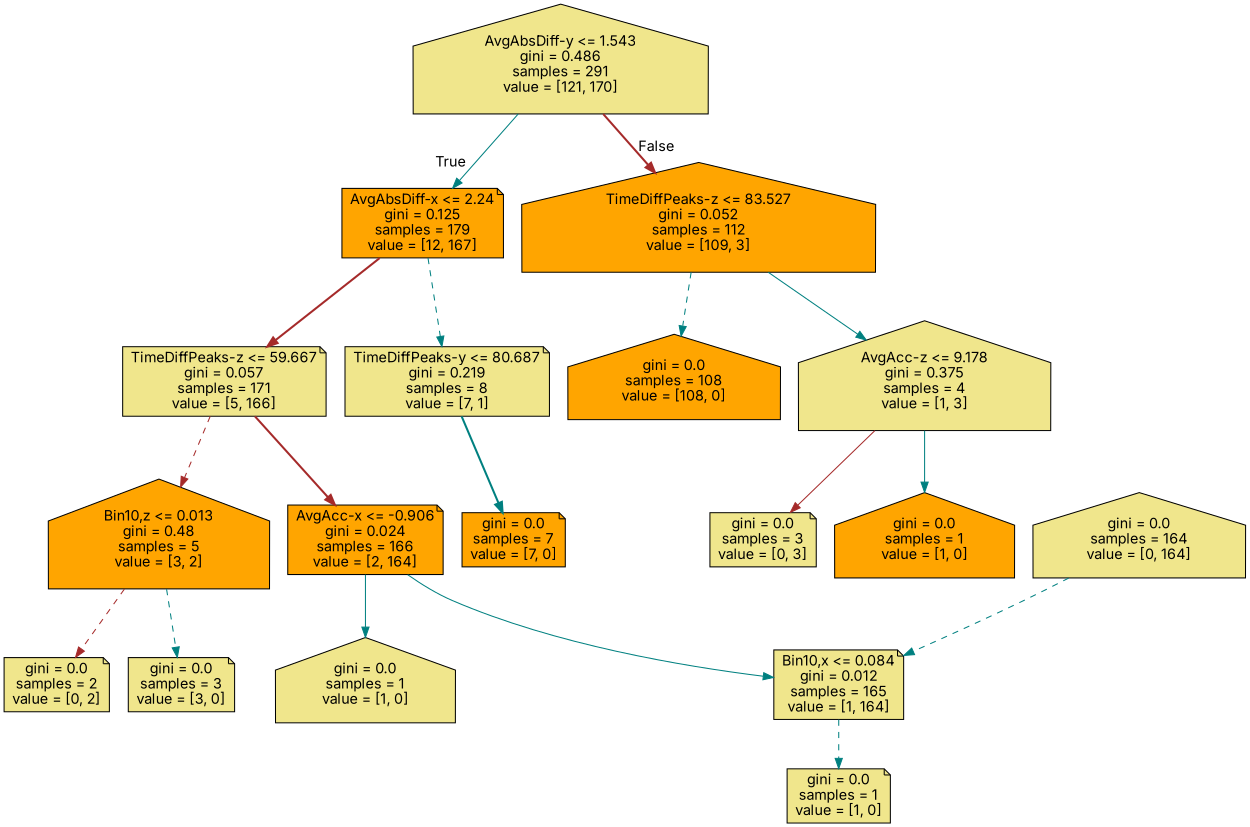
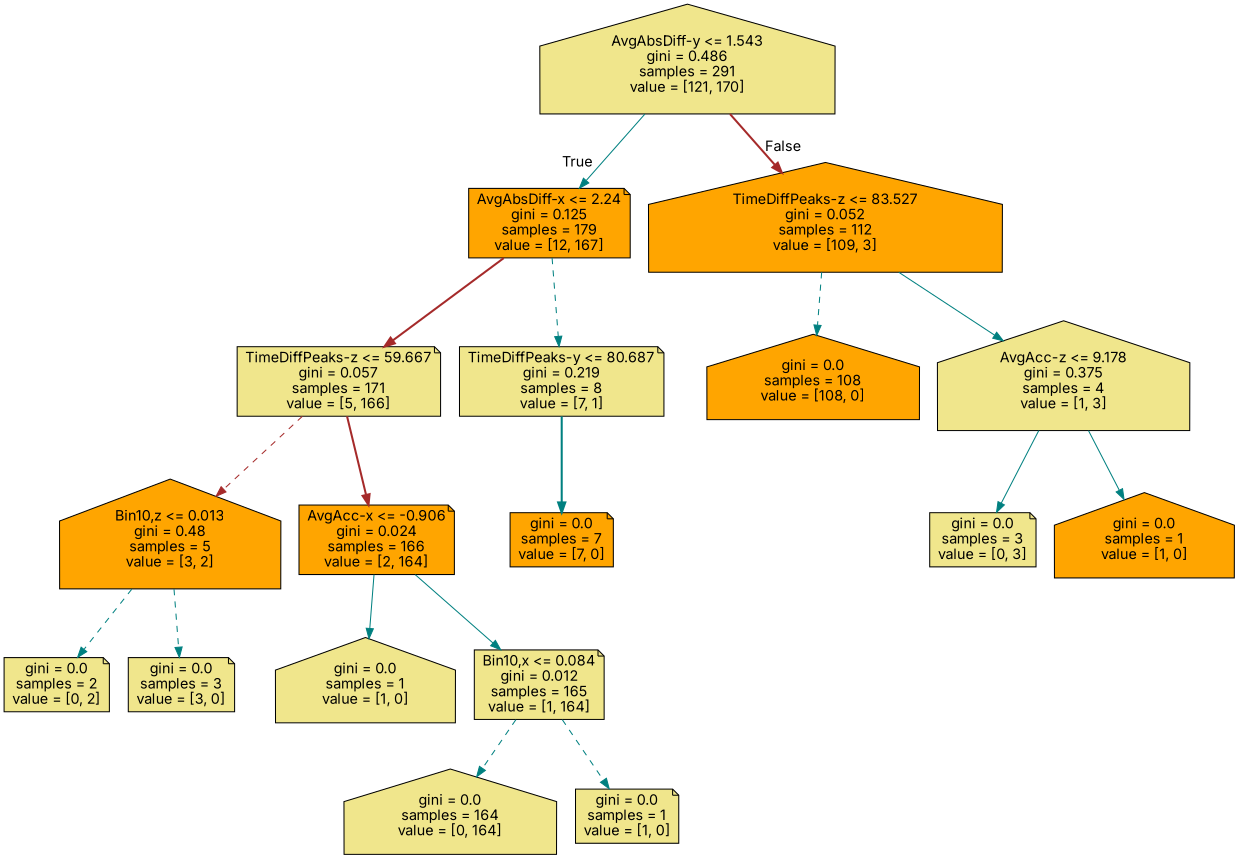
(836, 468) -> (1020, 467)
(991, 616) -> (499, 744)
(103, 619) -> (108, 619)
